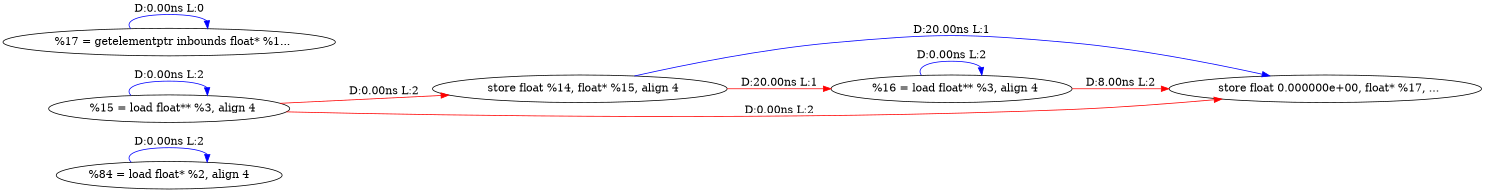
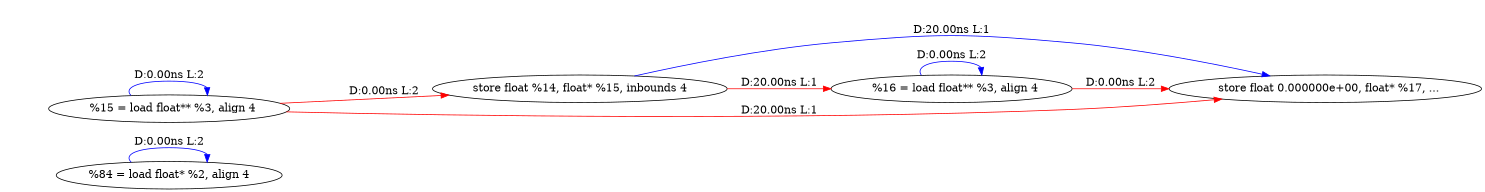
(169, 42) -> none
(1121, 83) -> (1121, 83)
(580, 89) -> (580, 89)
(779, 111) -> (779, 111)
